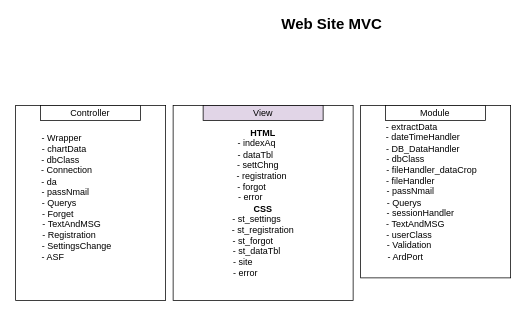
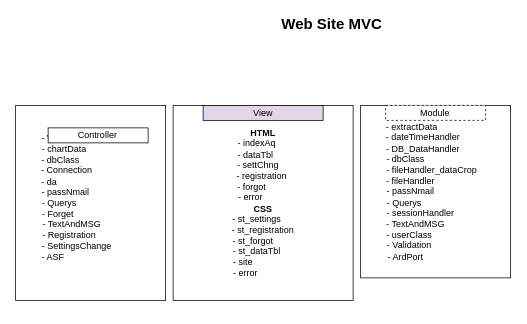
(90, 113) -> (98, 135)
(435, 113) -> (435, 113)
